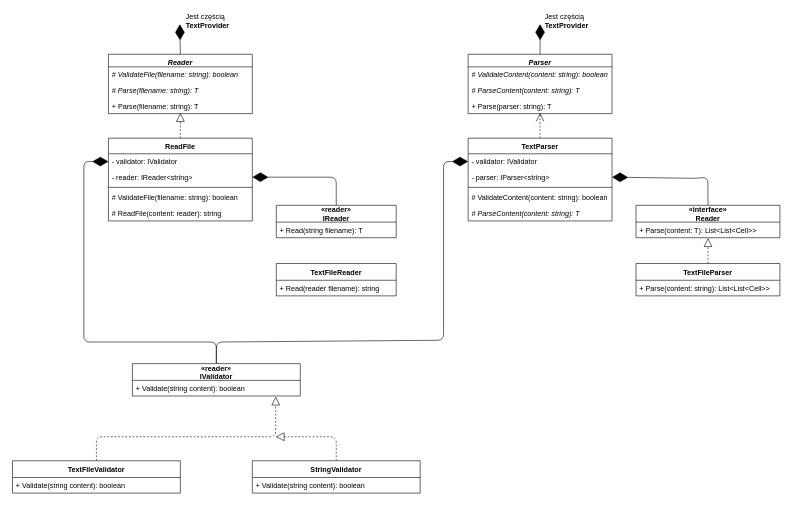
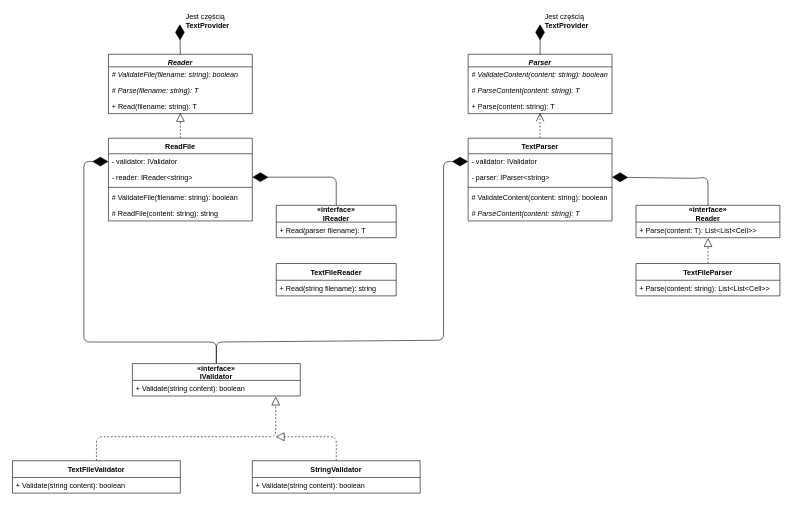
(161, 106) -> (159, 106)
(518, 106) -> (520, 106)
(336, 210) -> (336, 210)
(175, 214) -> (174, 214)
(325, 230) -> (326, 230)
(336, 289) -> (335, 289)
(216, 368) -> (216, 368)
